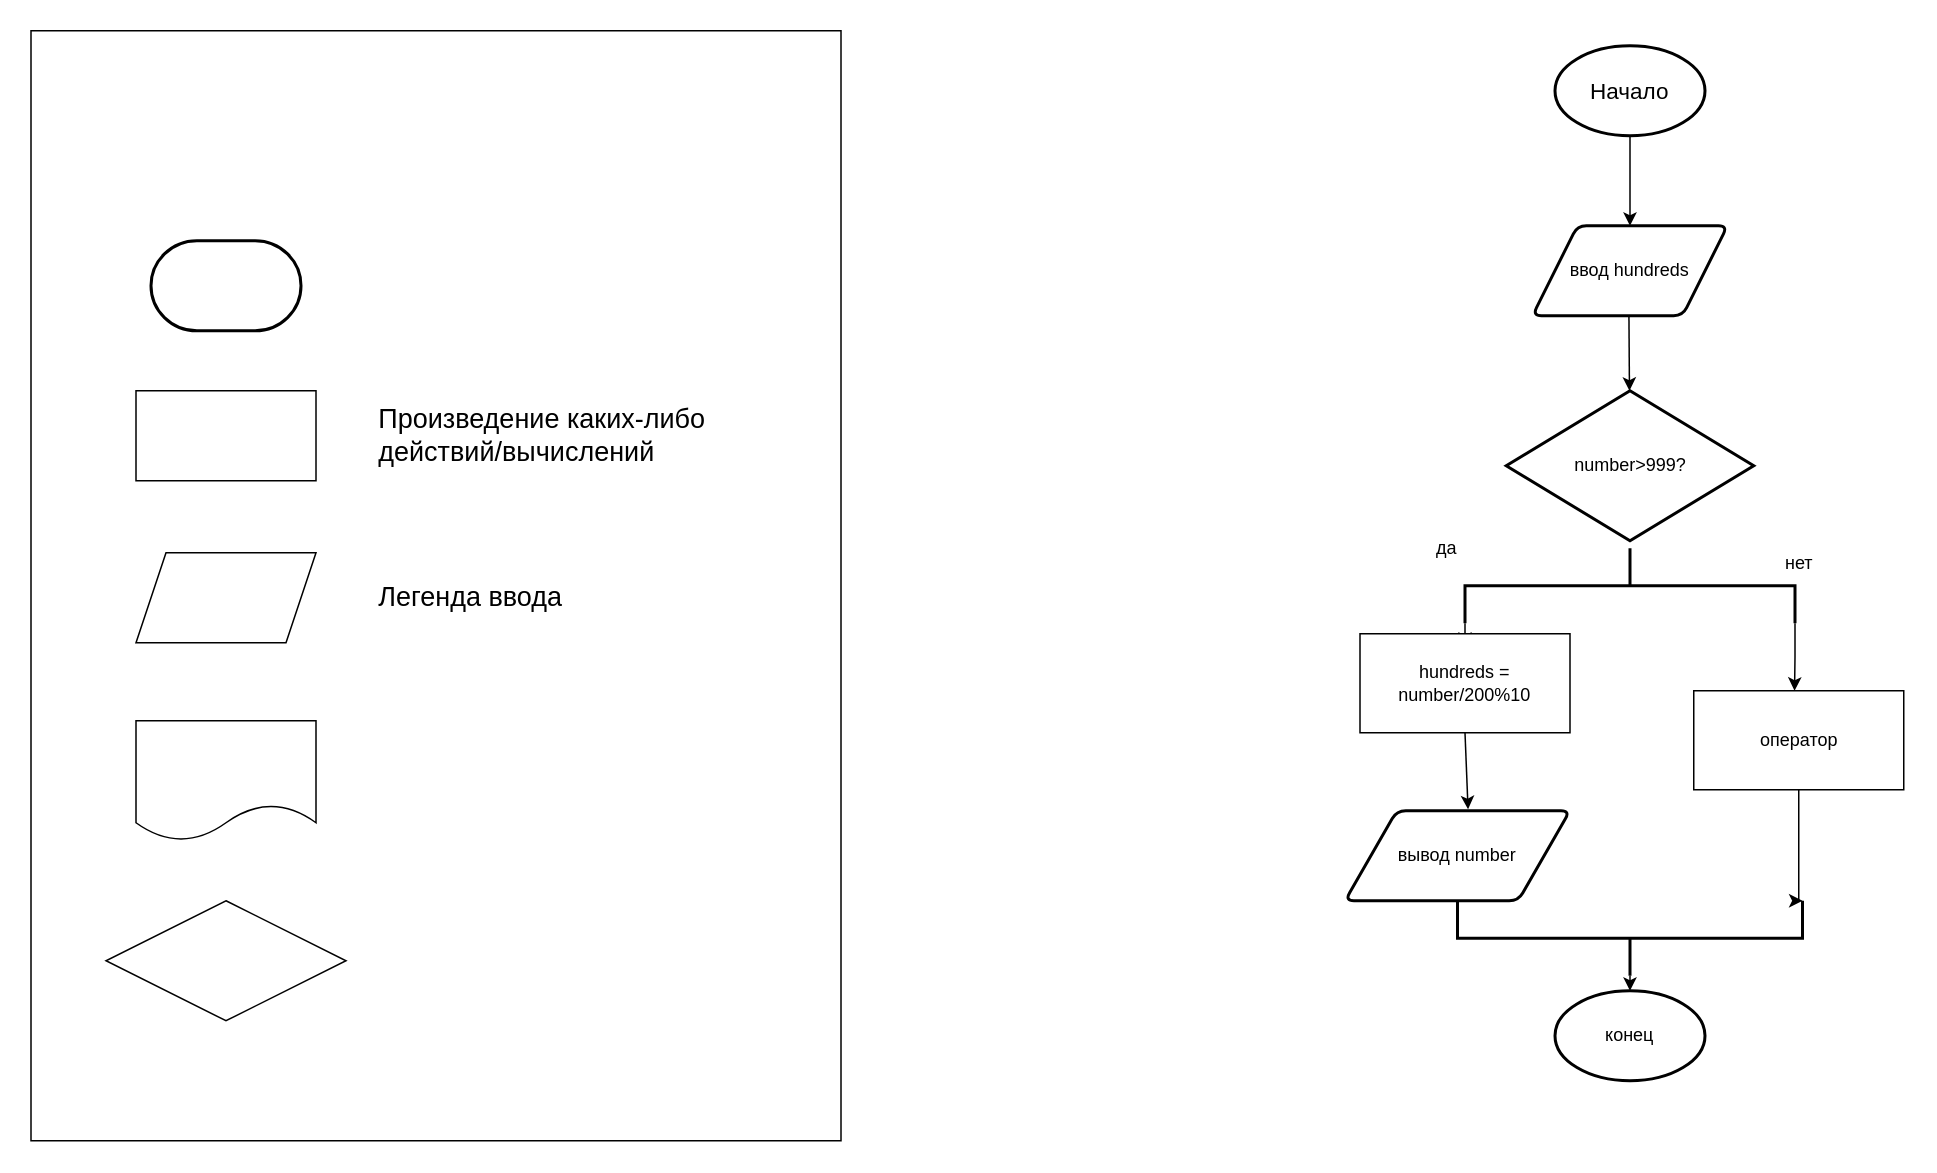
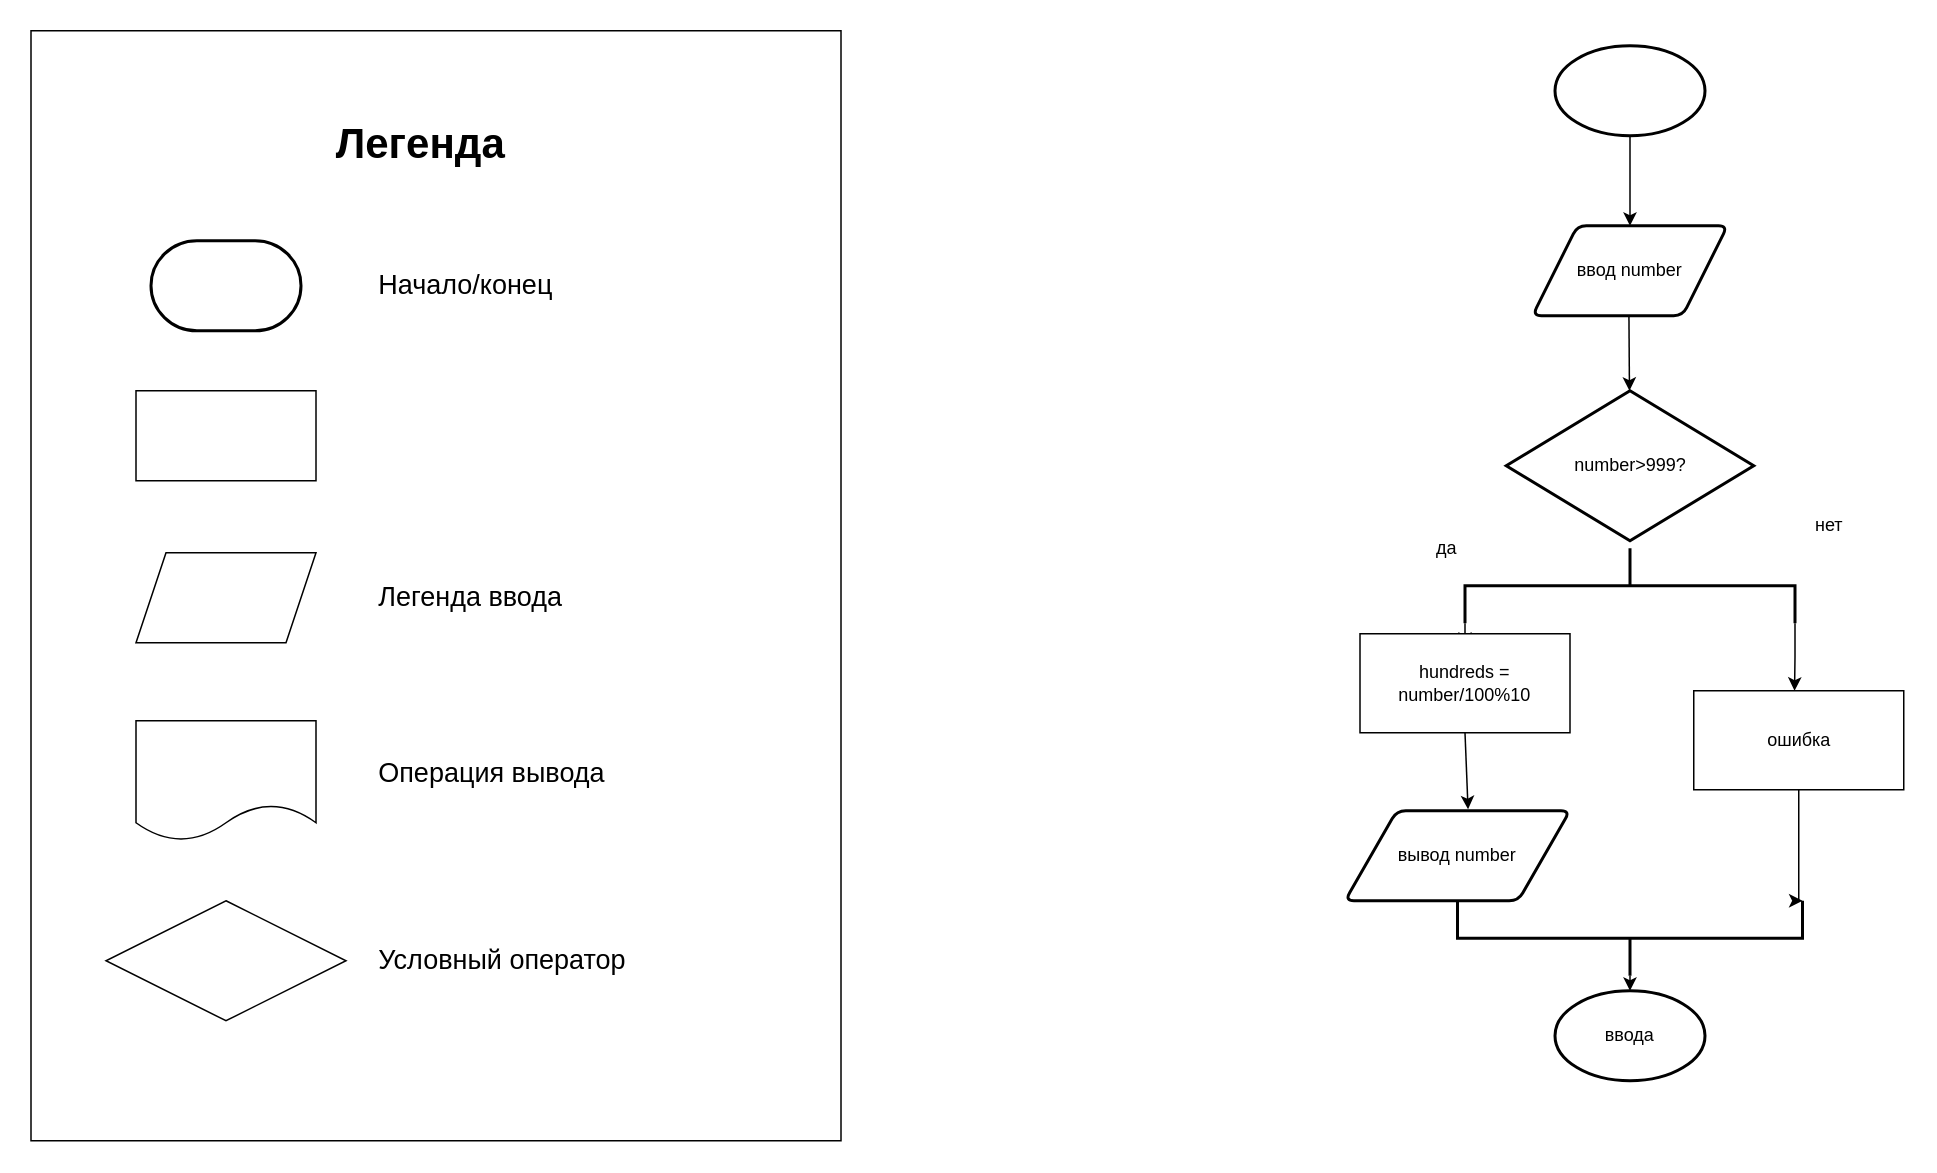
(1630, 91) -> none
none -> (421, 143)
(1630, 271) -> (1630, 271)
none -> (511, 286)
(586, 436) -> none
(1799, 563) -> (1829, 526)
(1465, 683) -> (1465, 683)
(1799, 740) -> (1799, 740)
none -> (533, 773)
none -> (533, 961)
(1630, 1036) -> (1630, 1036)
